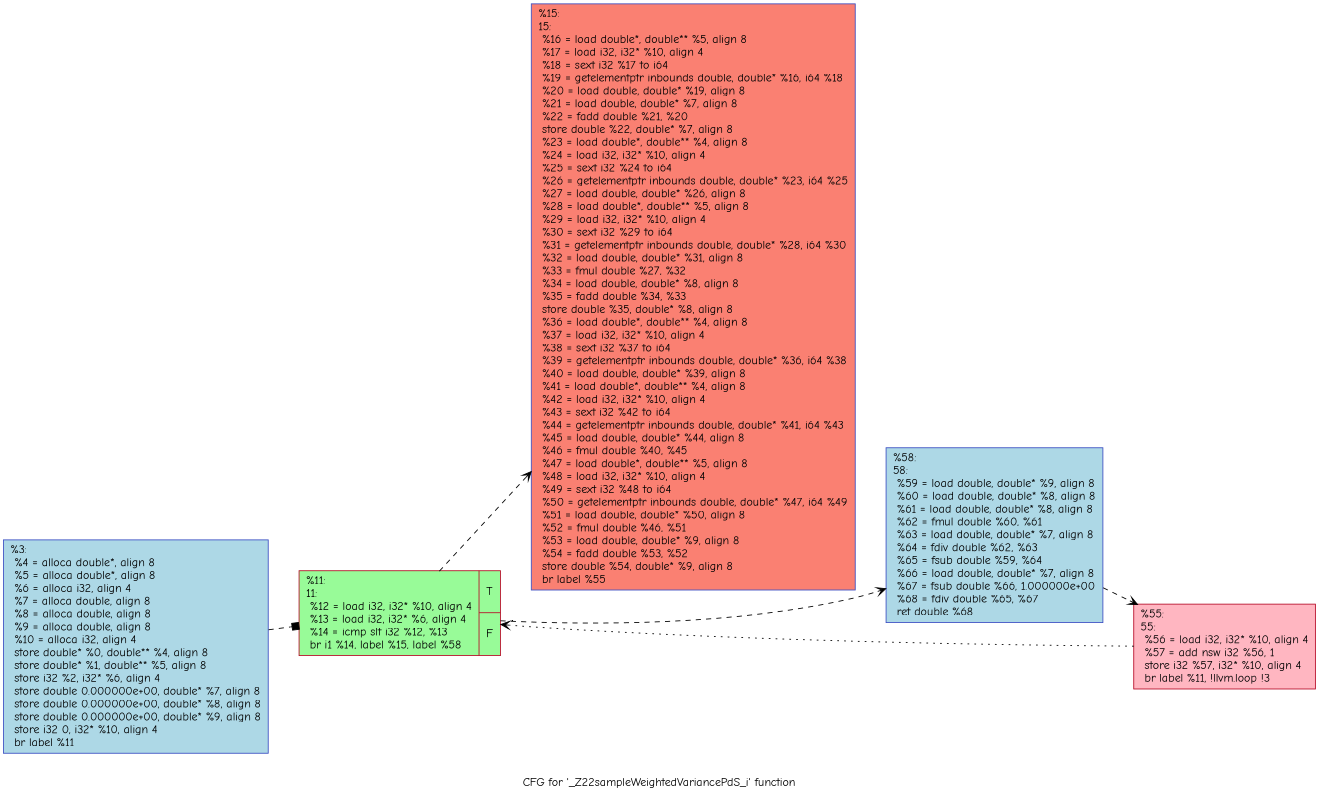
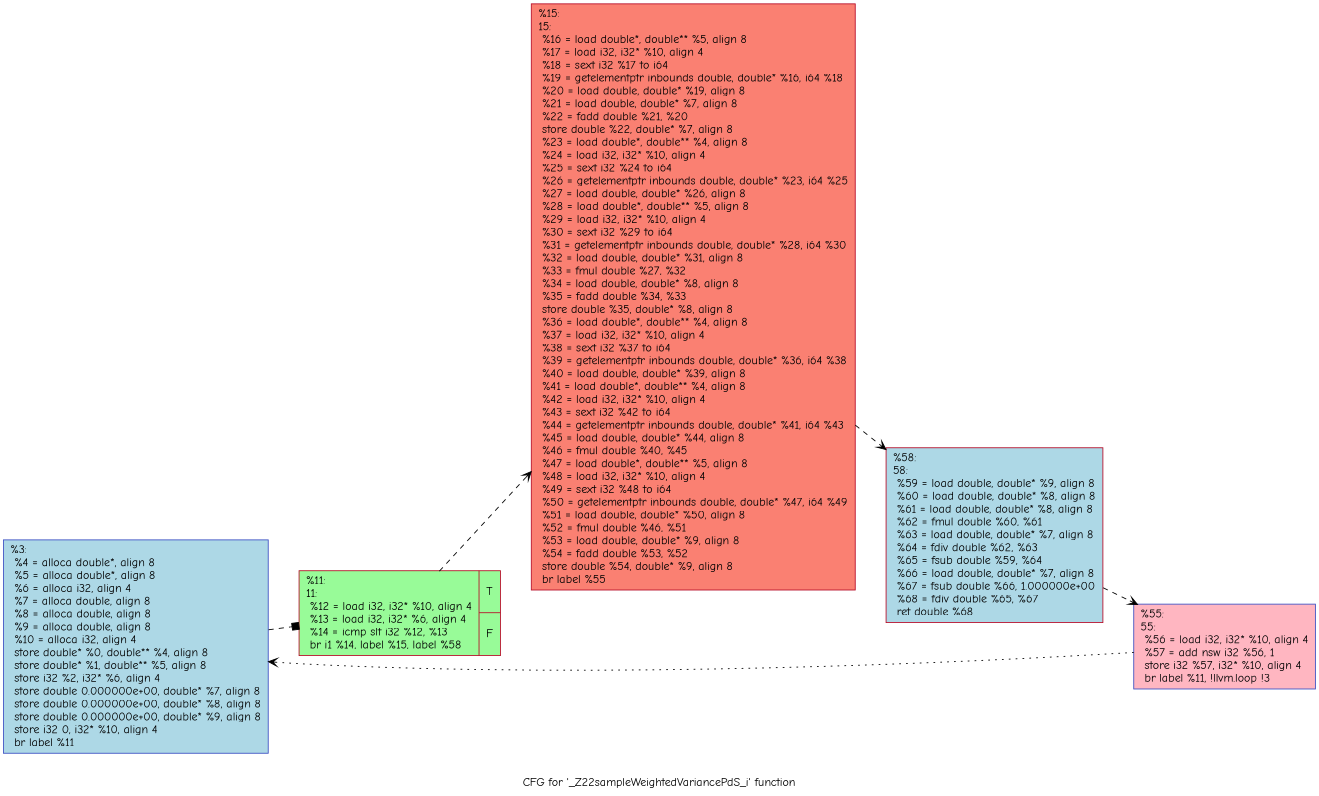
(693, 297) -> (693, 297)
(994, 535) -> (994, 535)
(690, 620) -> (867, 435)
(821, 640) -> (706, 669)
(1225, 647) -> (1225, 647)
